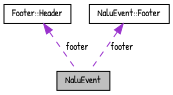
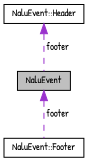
(37, 14) -> (44, 14)
(103, 52) -> (44, 120)
